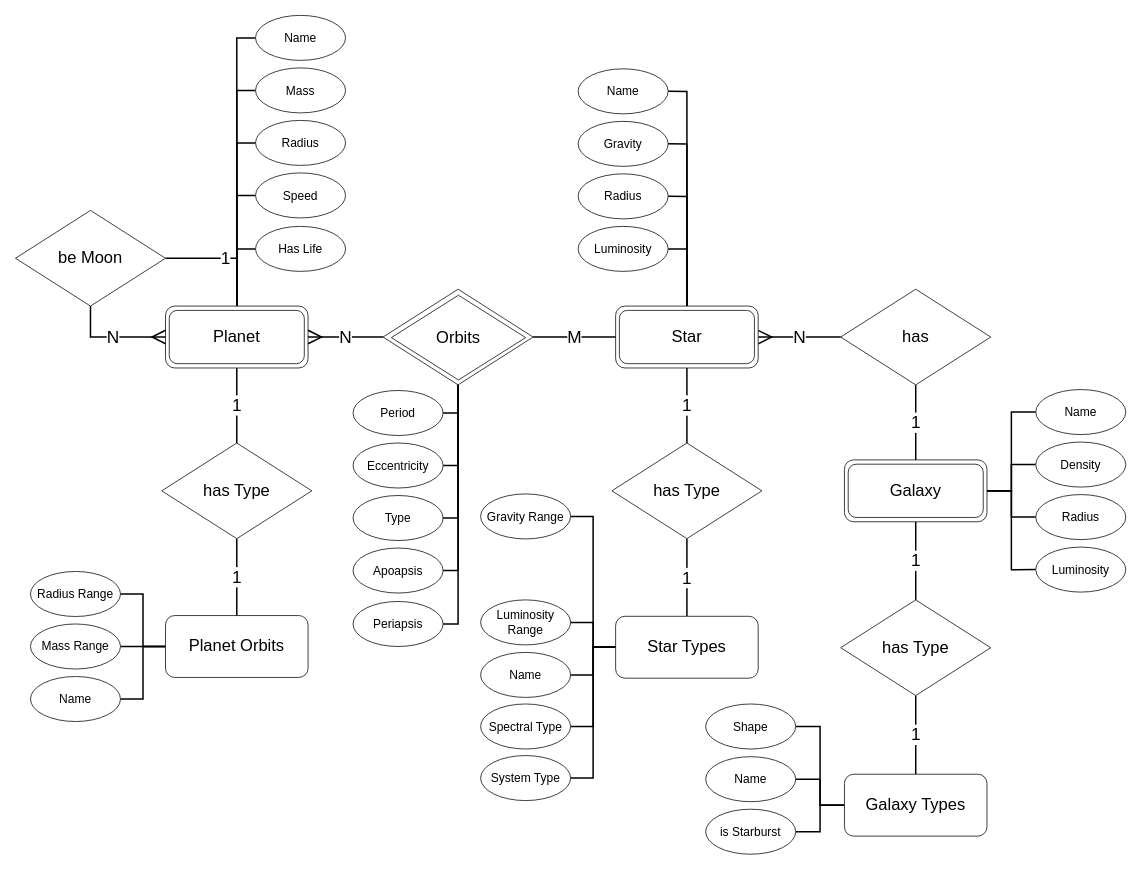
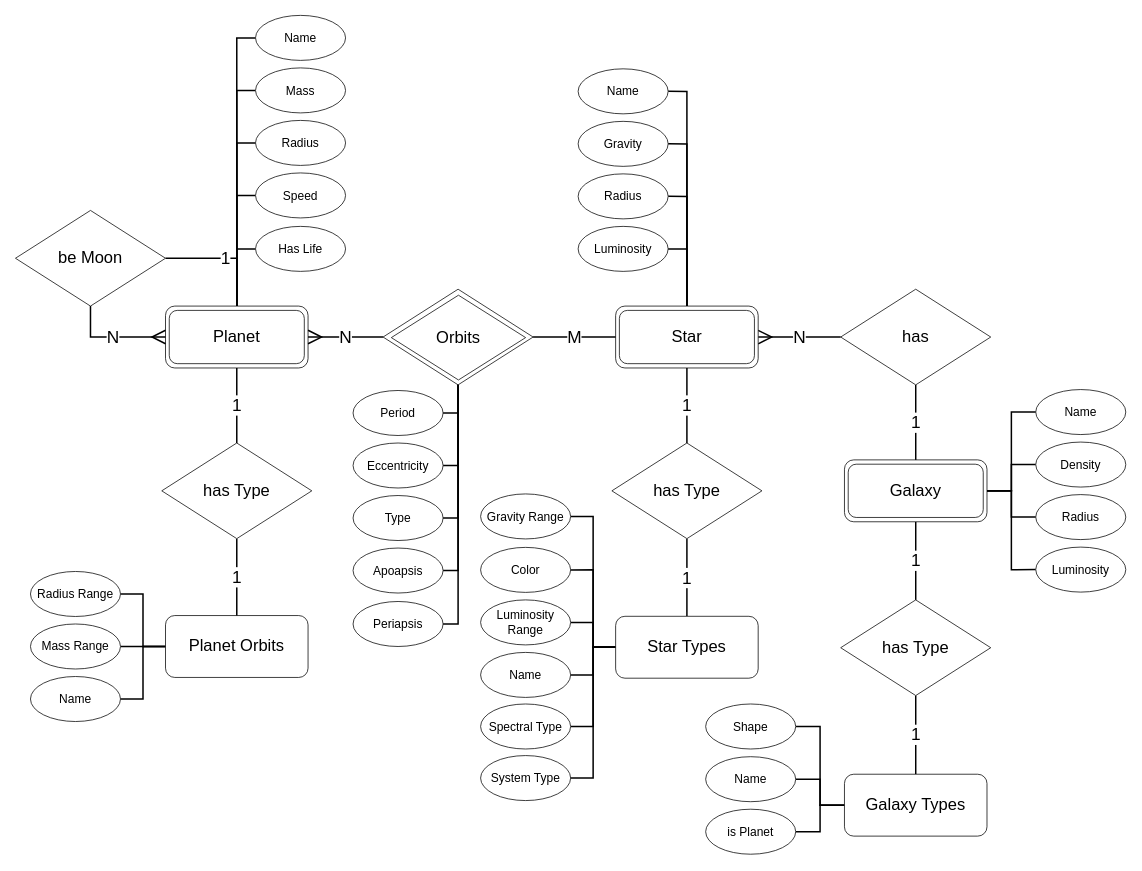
none -> (525, 570)
none -> (581, 570)
(750, 831) -> (750, 831)
